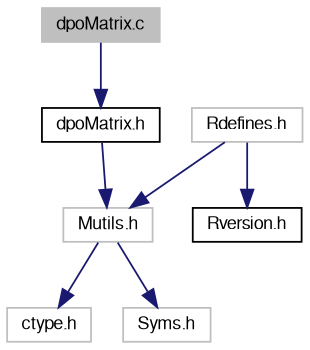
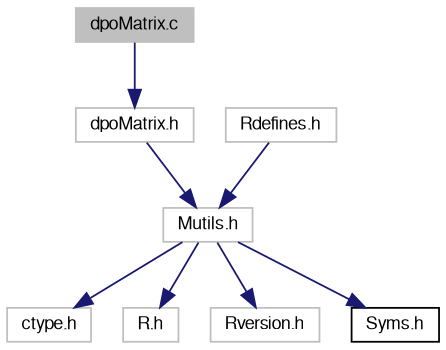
(101, 125) -> (135, 125)
(247, 166) -> (232, 267)
(247, 225) -> (265, 325)
none -> (151, 325)
(167, 325) -> (395, 325)
